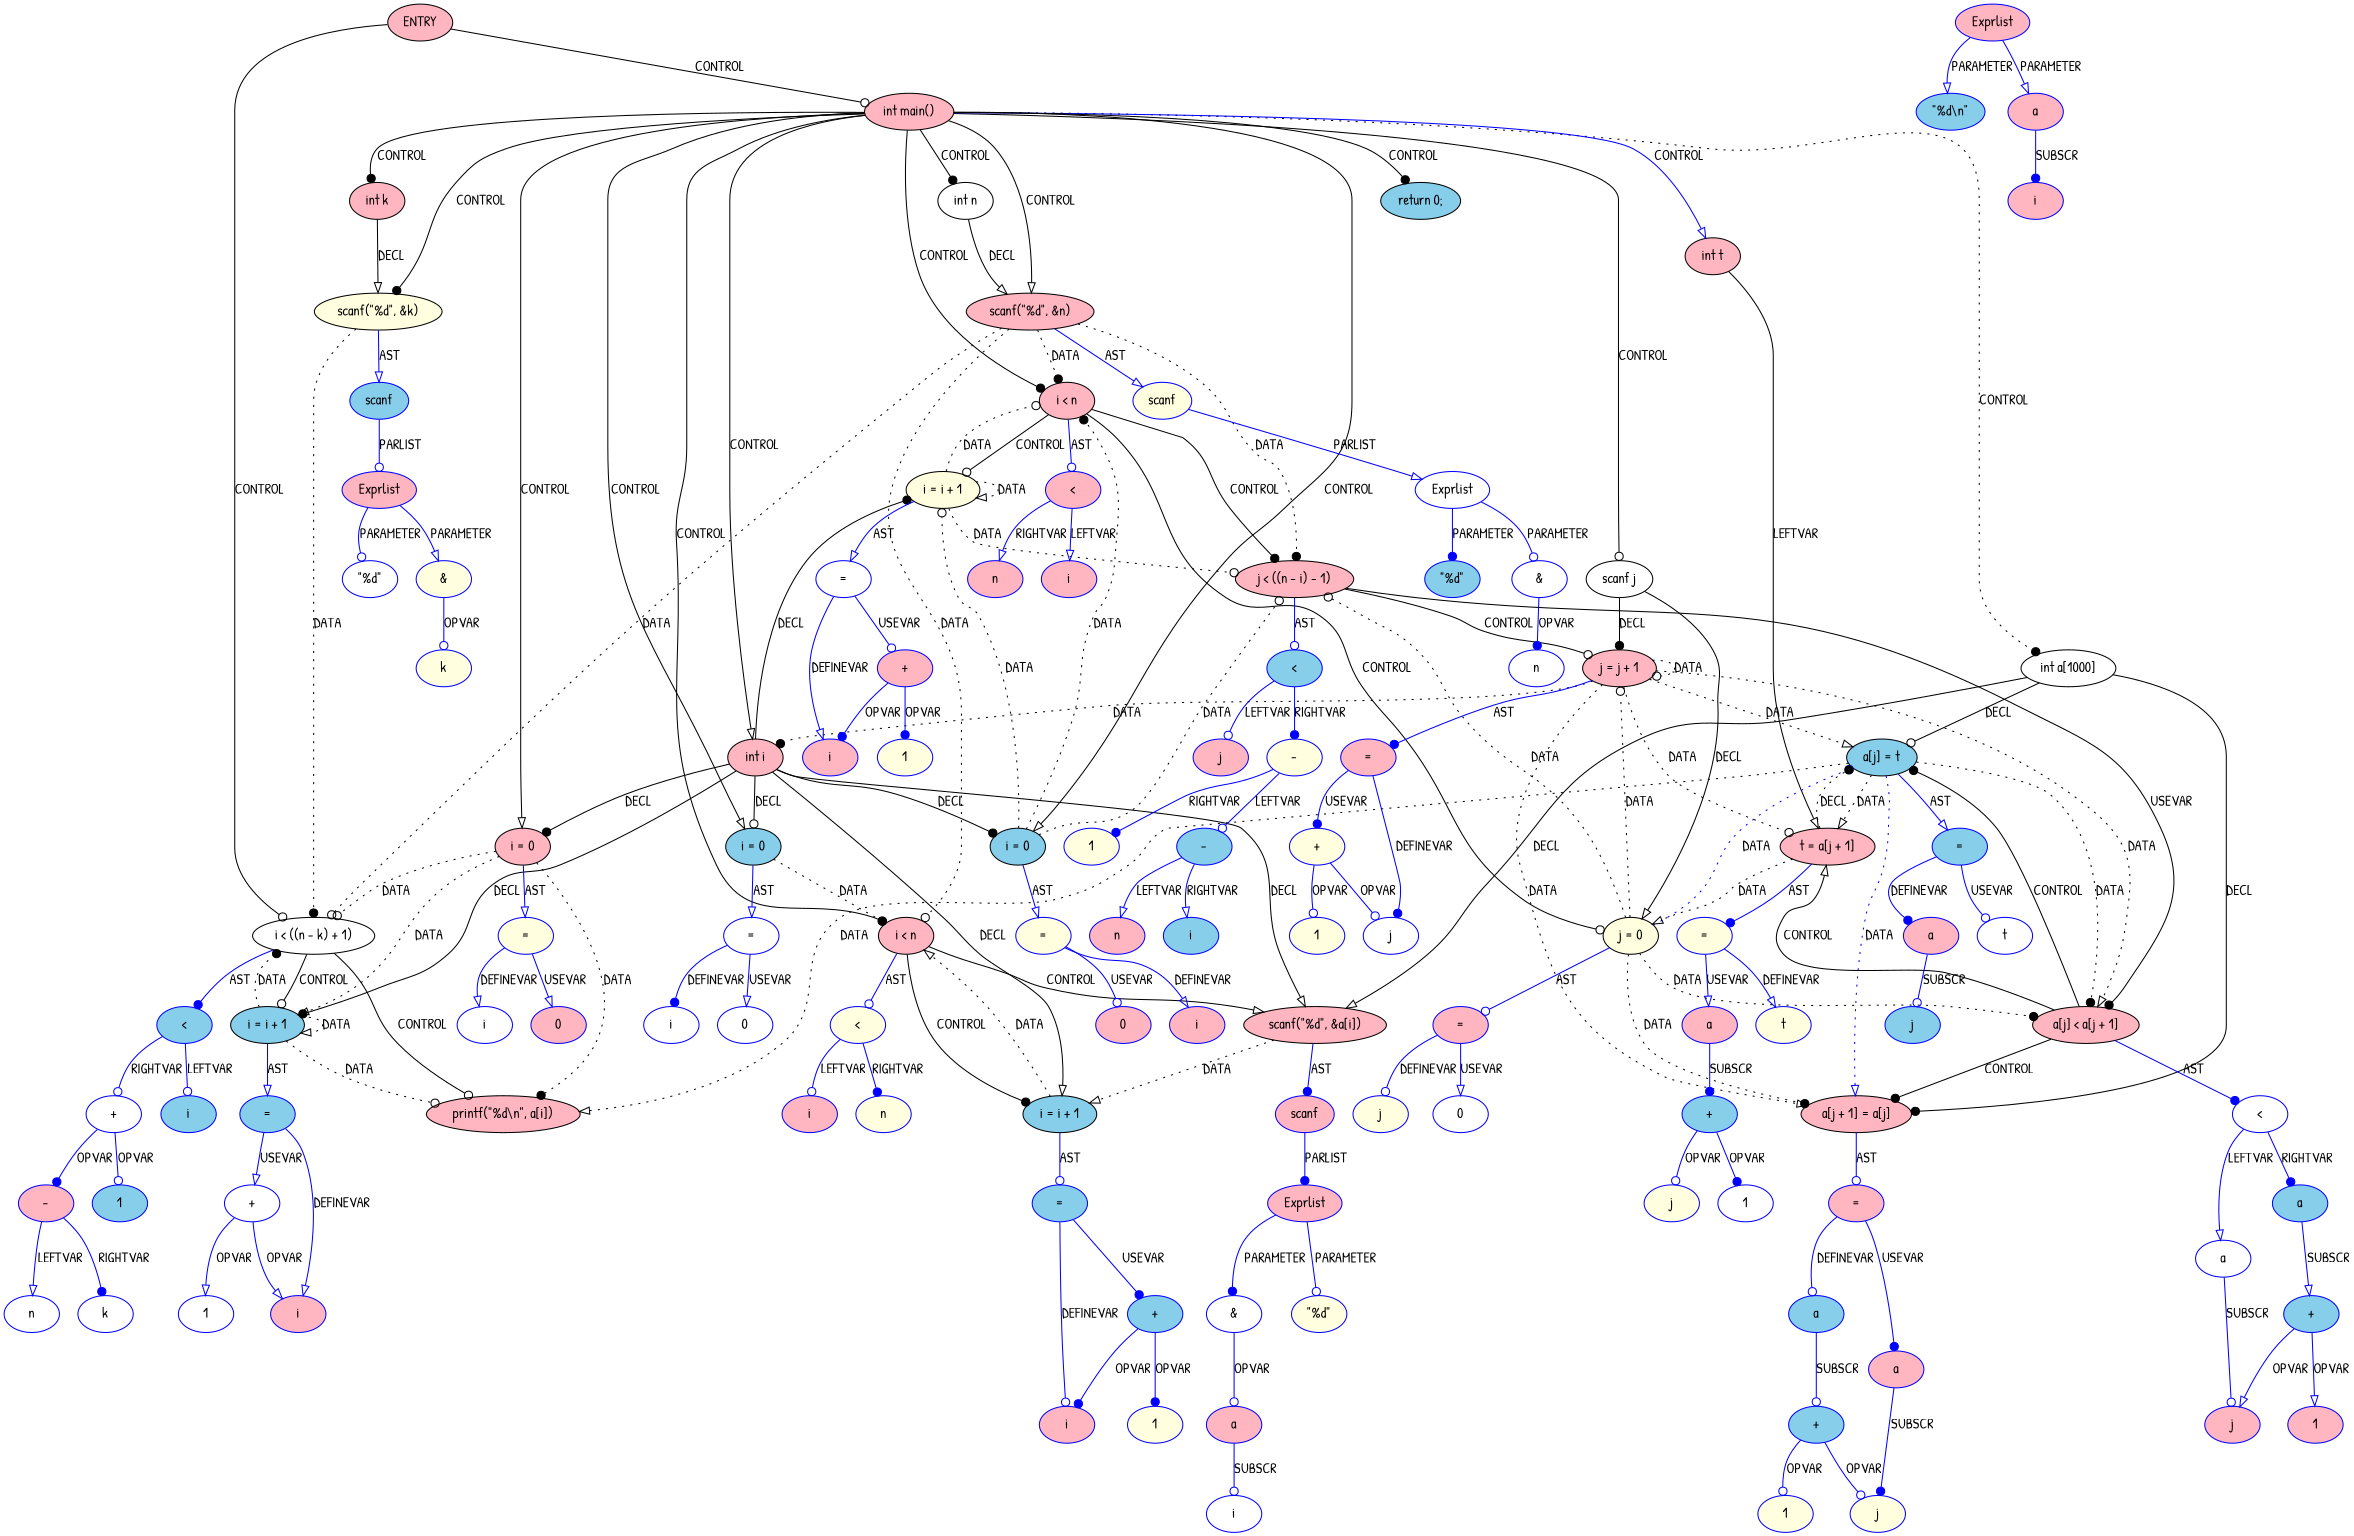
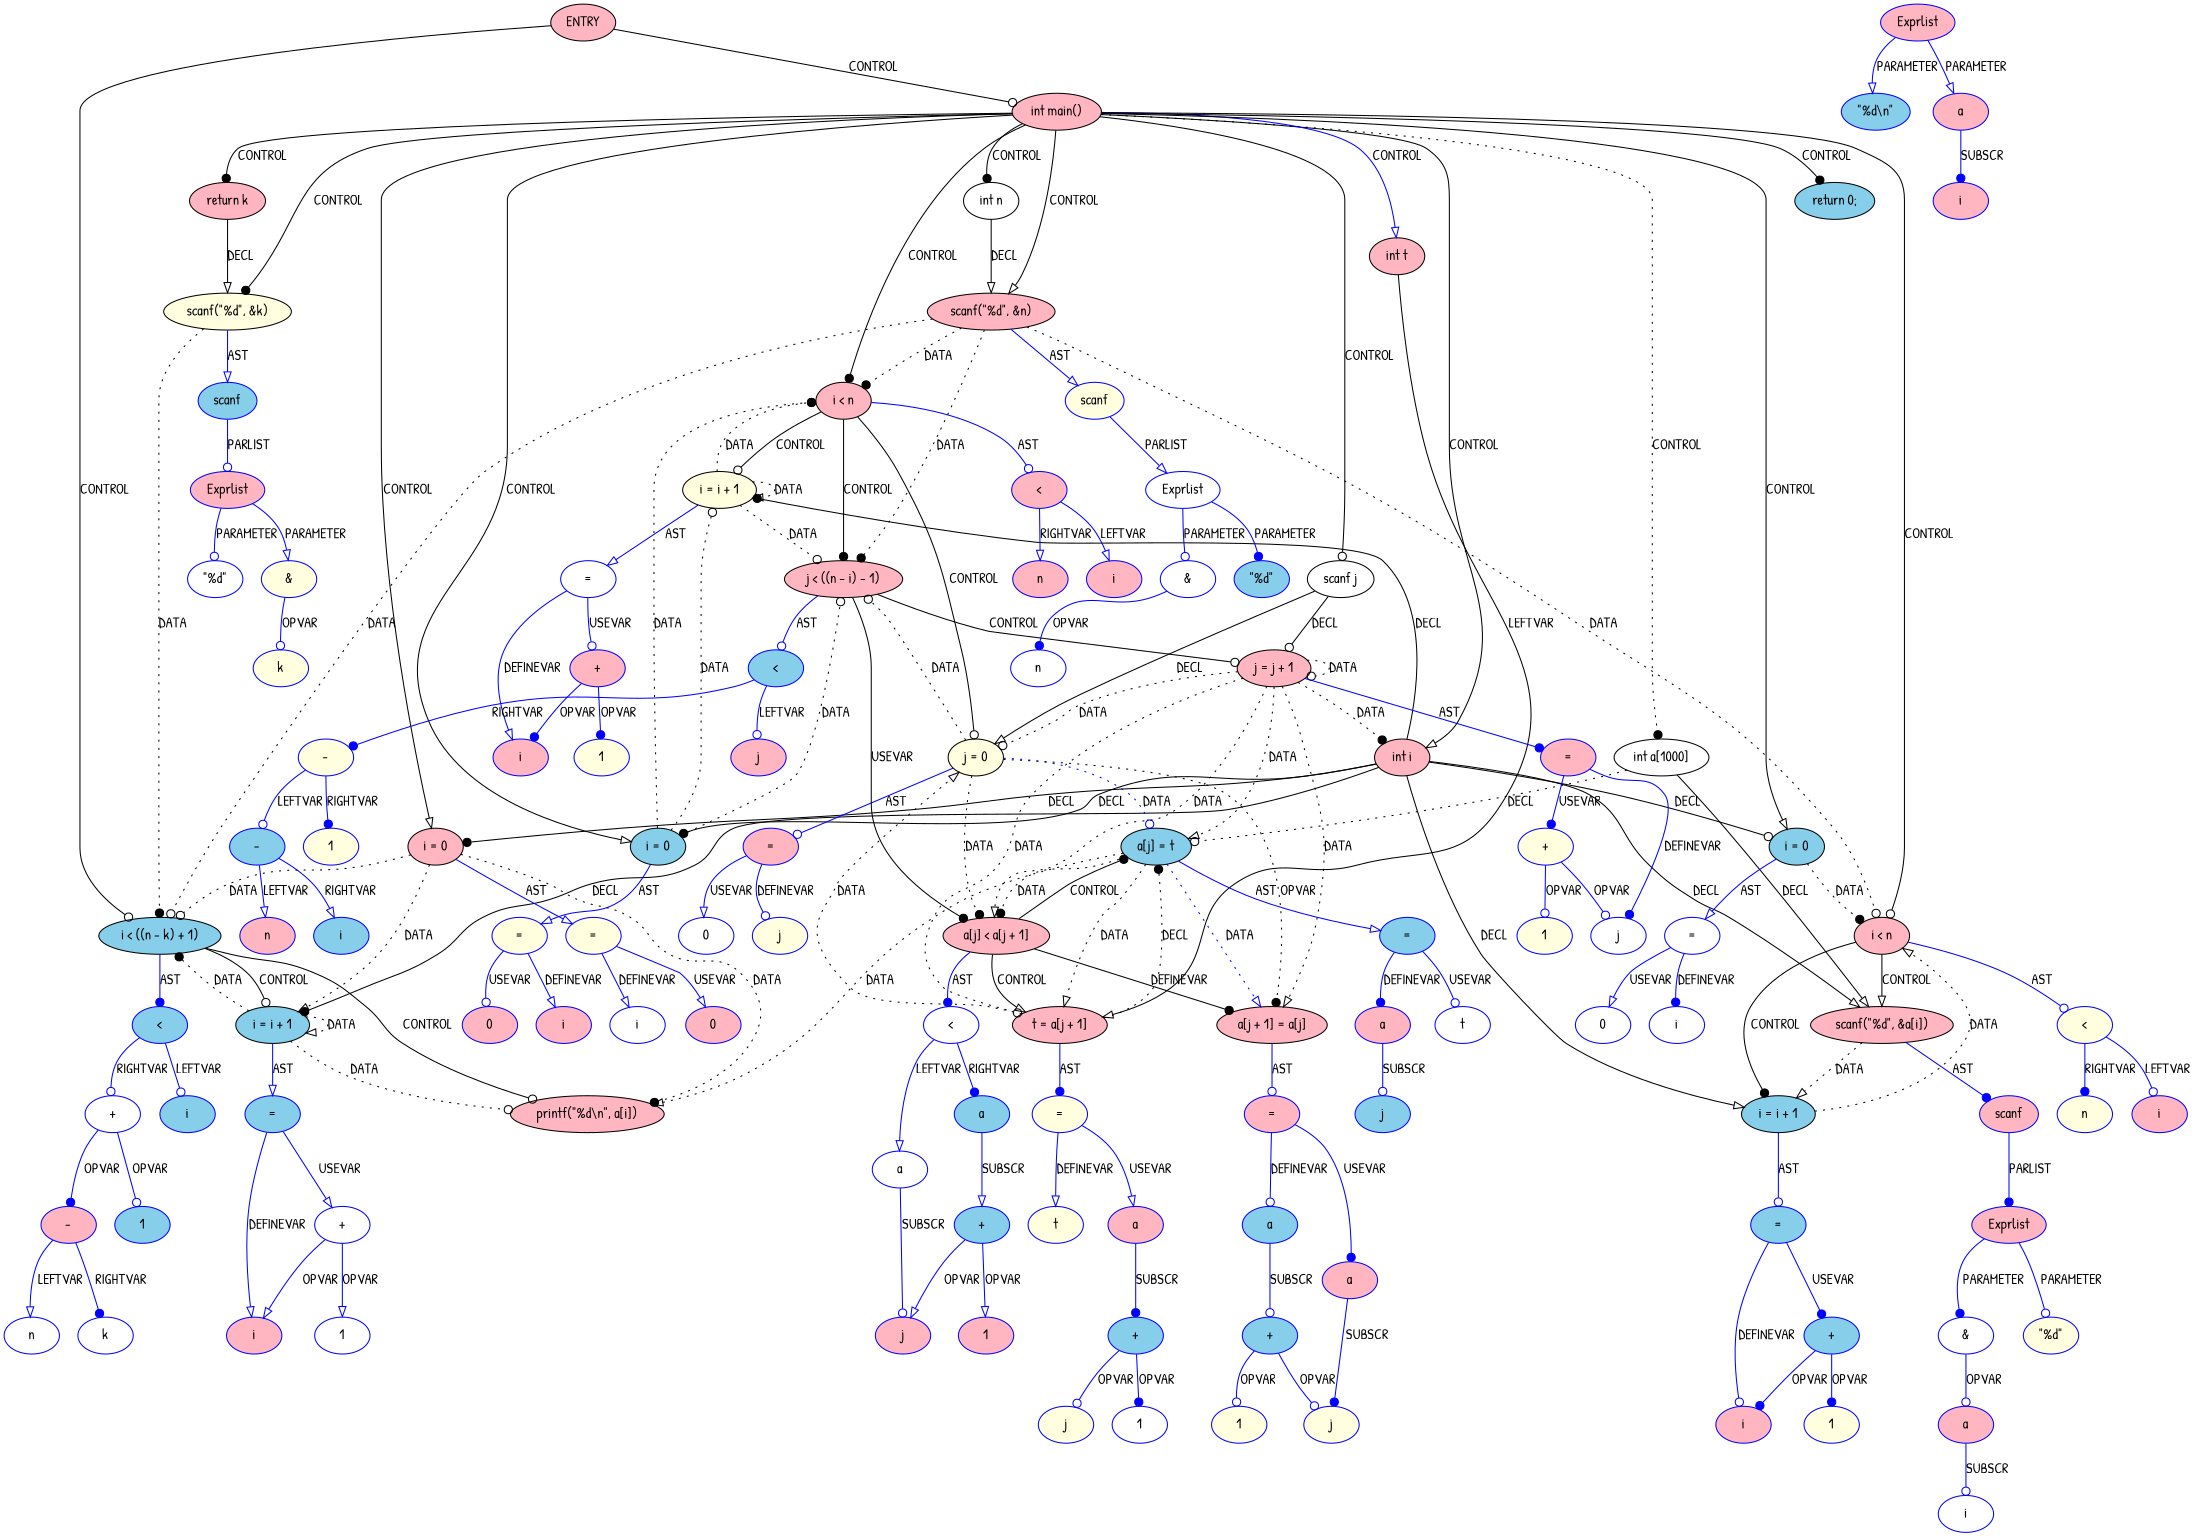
(377, 201) -> (228, 201)
(1619, 620) -> (1310, 620)
(1977, 712) -> (1425, 810)
(1625, 806) -> (1117, 693)
(314, 936) -> (160, 936)
(2226, 982) -> none
(1658, 1025) -> (1298, 891)
(2010, 1070) -> (1179, 980)
